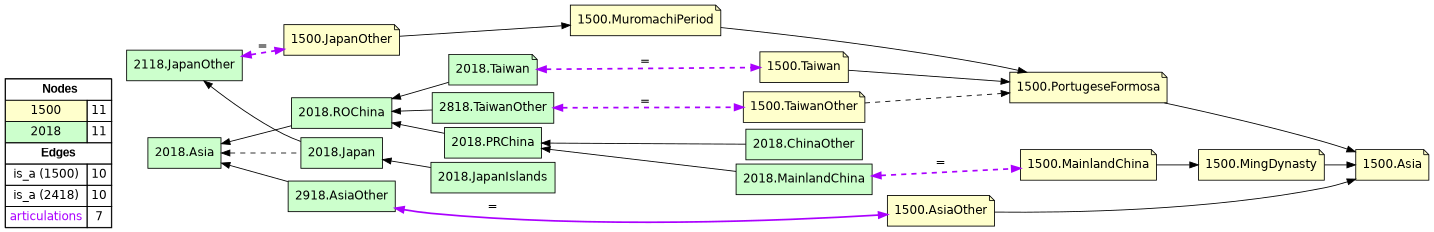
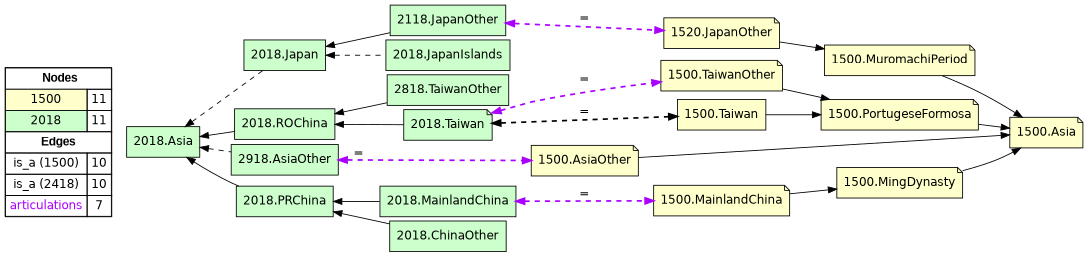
(342, 40) -> (722, 33)
(870, 46) -> (980, 92)
(804, 67) -> (722, 115)
(649, 68) -> (585, 120)
(933, 98) -> (802, 93)
(648, 108) -> (576, 94)
(254, 117) -> (362, 39)
(422, 129) -> (216, 175)
(411, 164) -> (360, 55)
(259, 173) -> (220, 150)
(641, 222) -> (435, 160)
